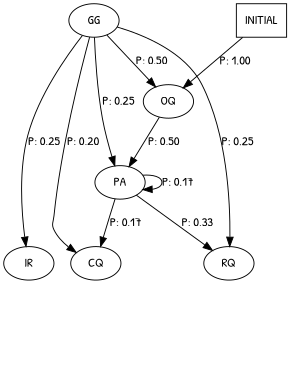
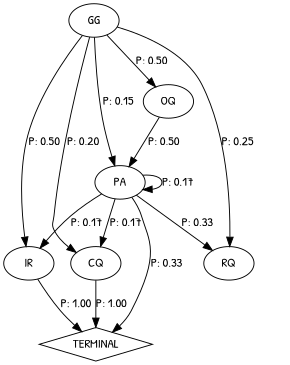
(261, 20) -> none
(119, 101) -> (119, 101)
(44, 142) -> (44, 142)
none -> (72, 215)
none -> (96, 344)
